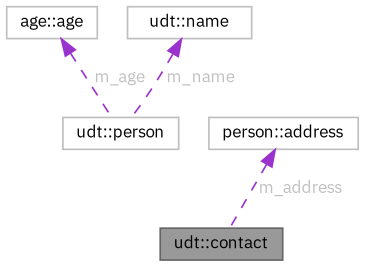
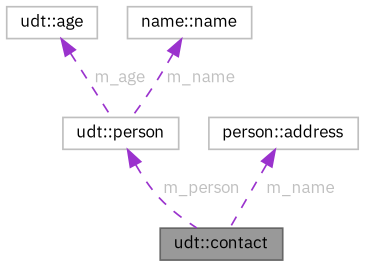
(52, 23) -> (52, 23)
(190, 23) -> (190, 23)
(299, 189) -> (299, 189)
none -> (162, 201)
